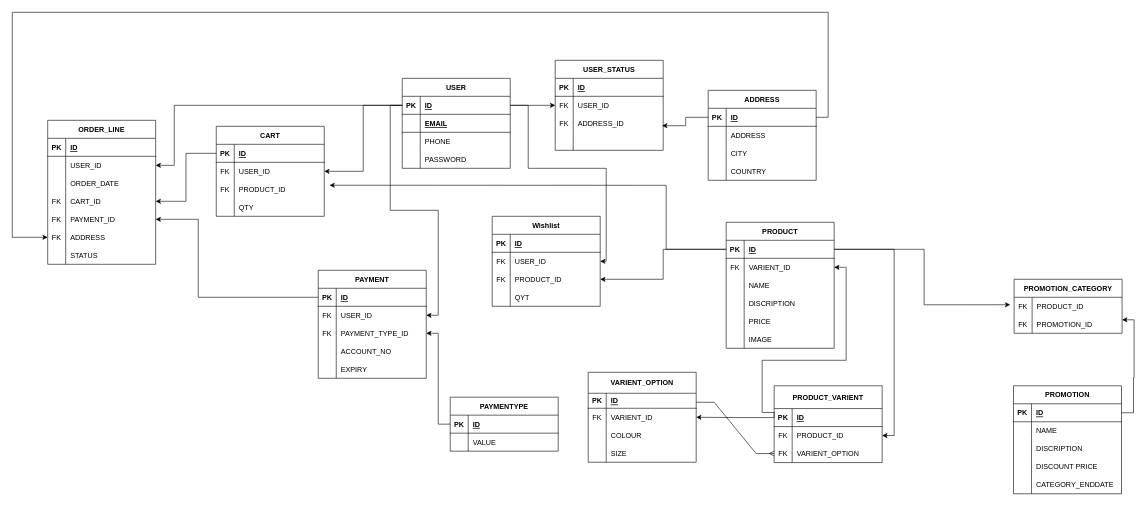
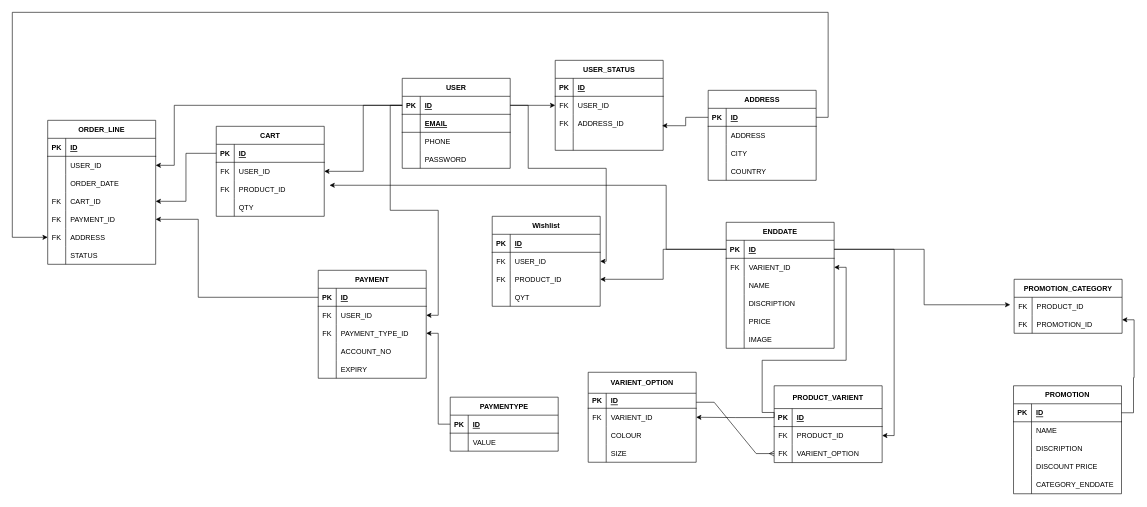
(780, 232) -> (780, 232)
